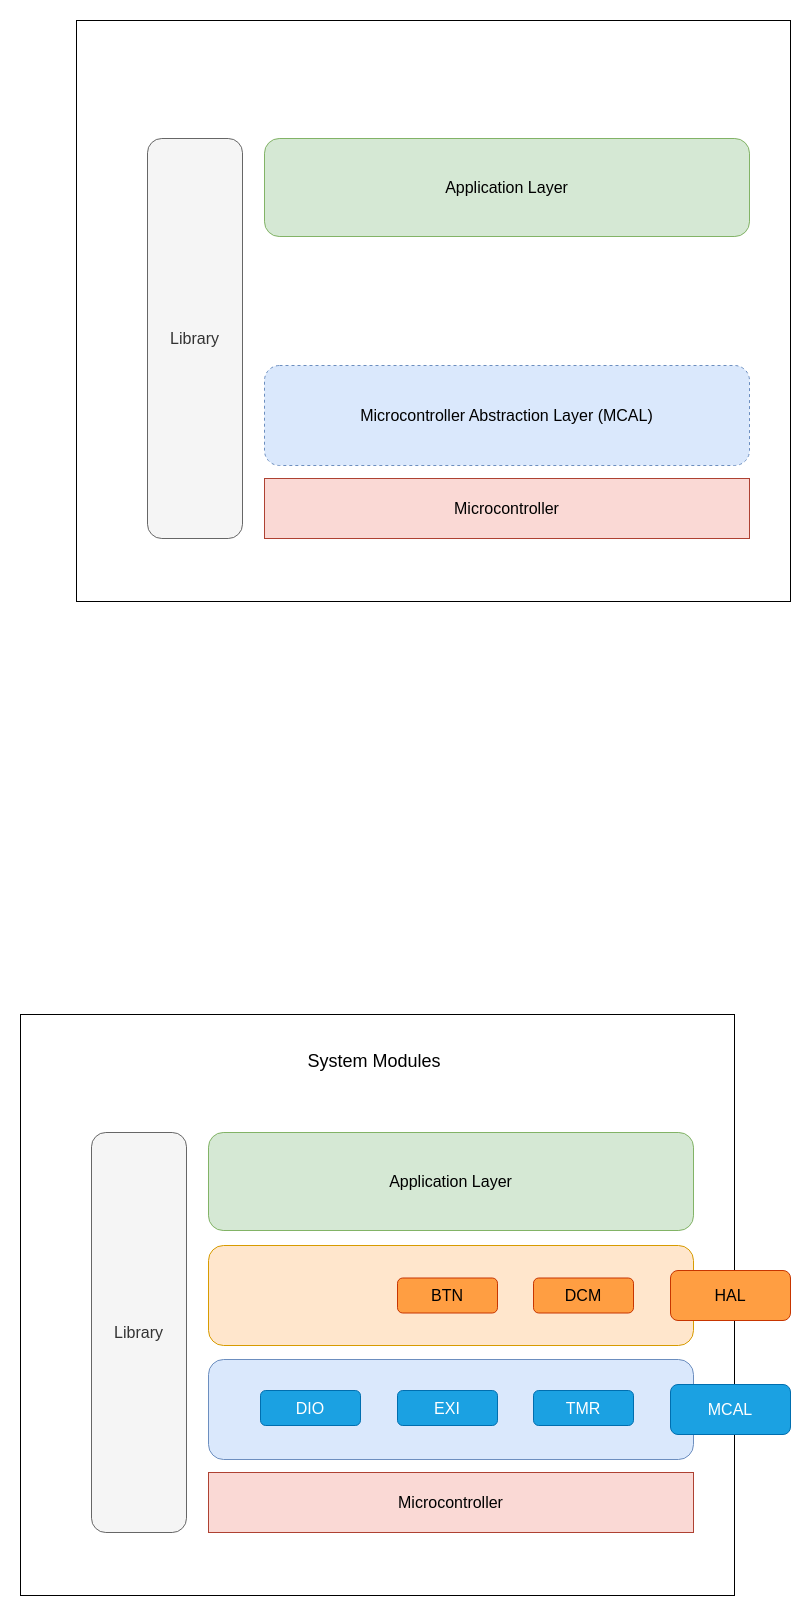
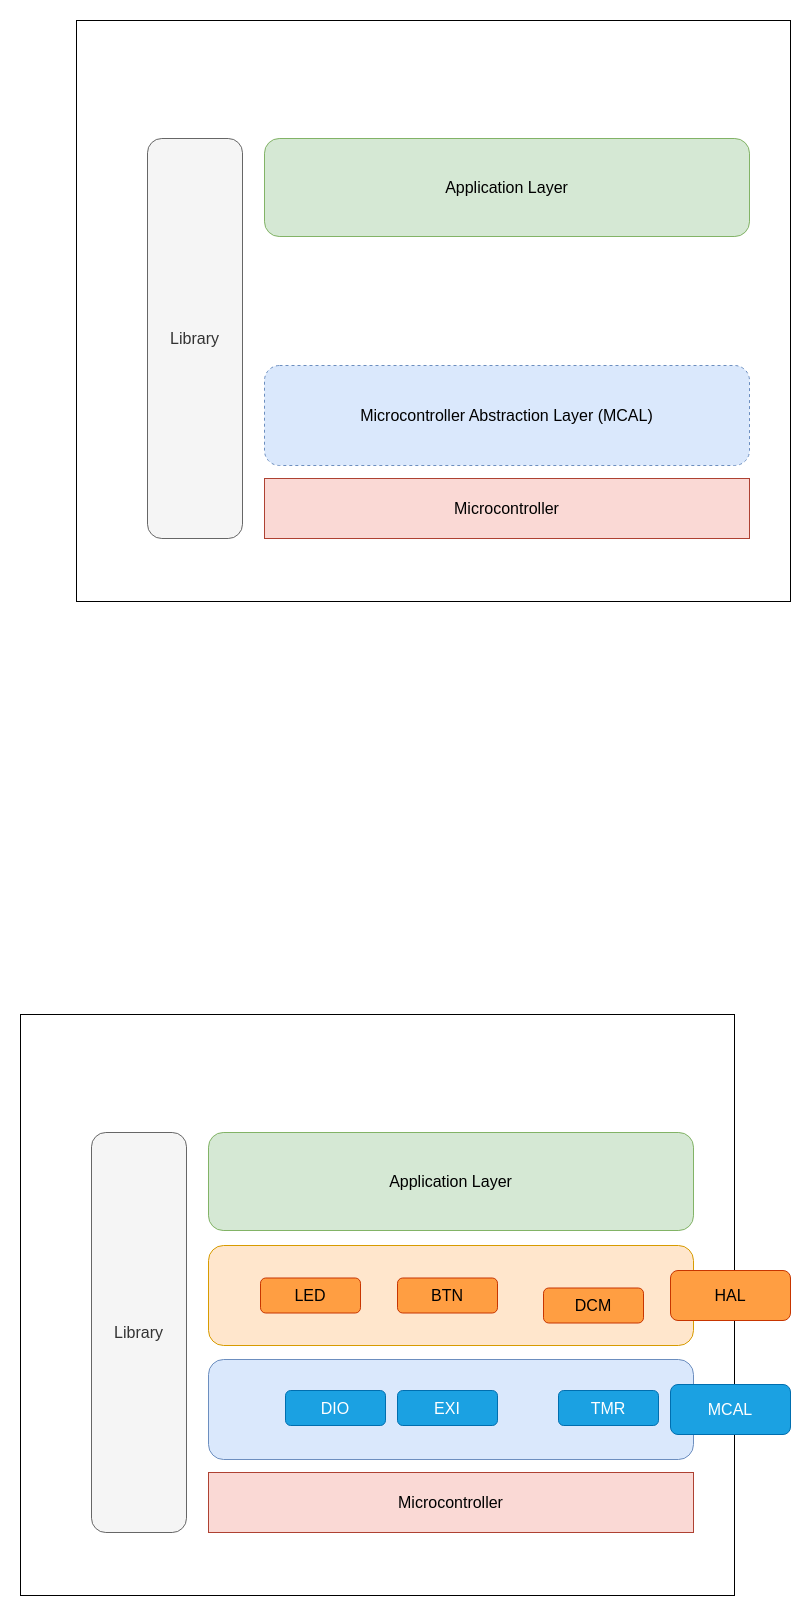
(375, 1062) -> none
none -> (311, 1296)
(584, 1296) -> (594, 1306)
(311, 1408) -> (336, 1408)
(584, 1408) -> (609, 1408)
